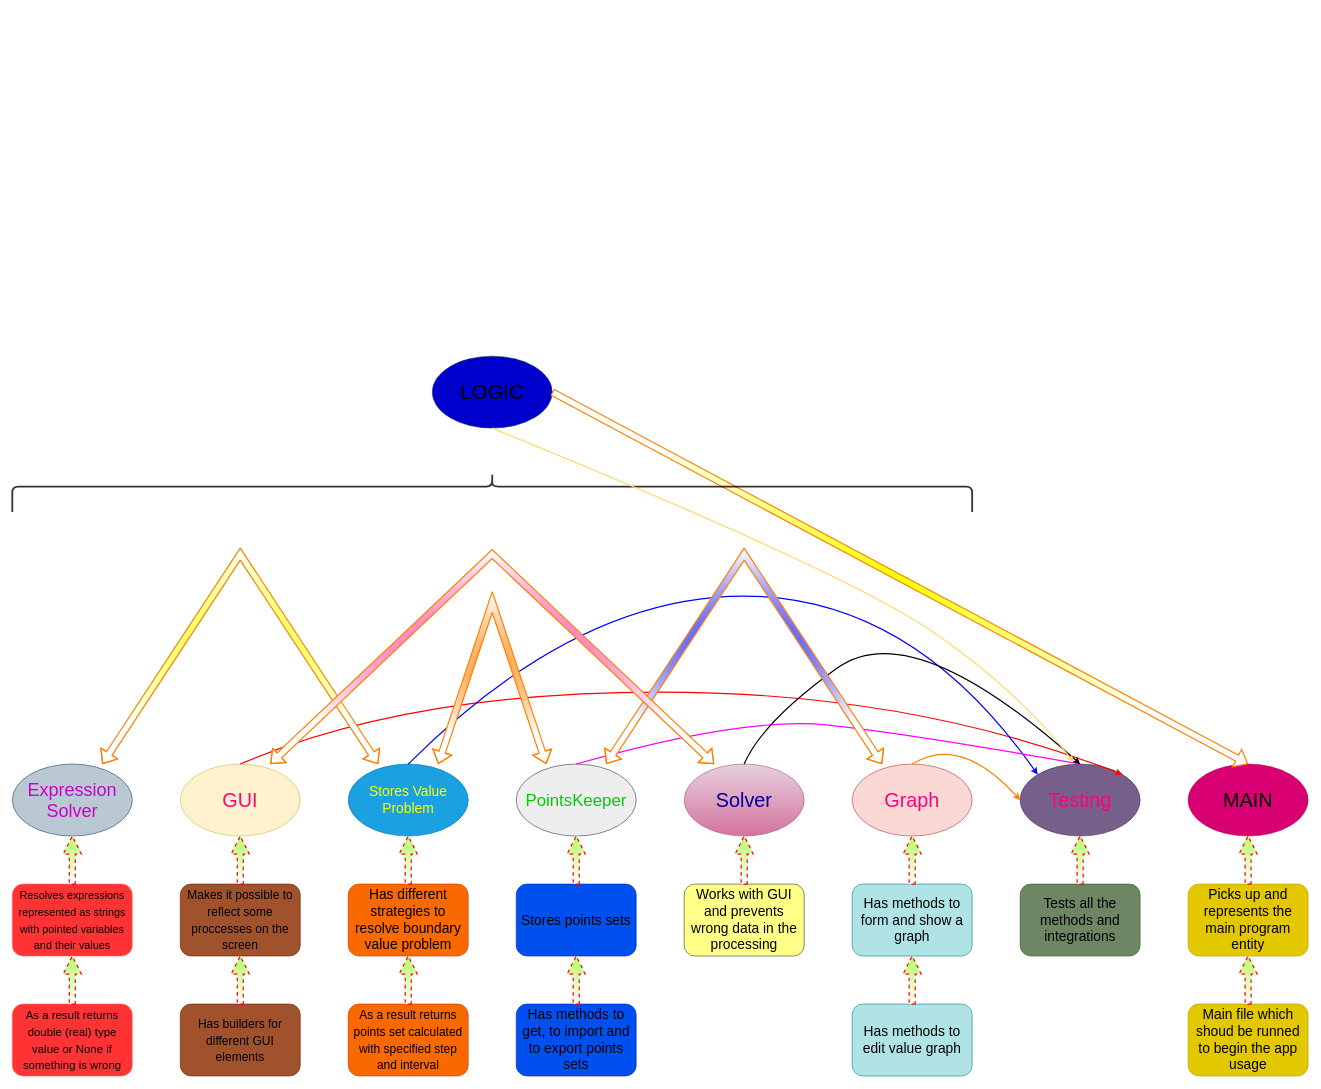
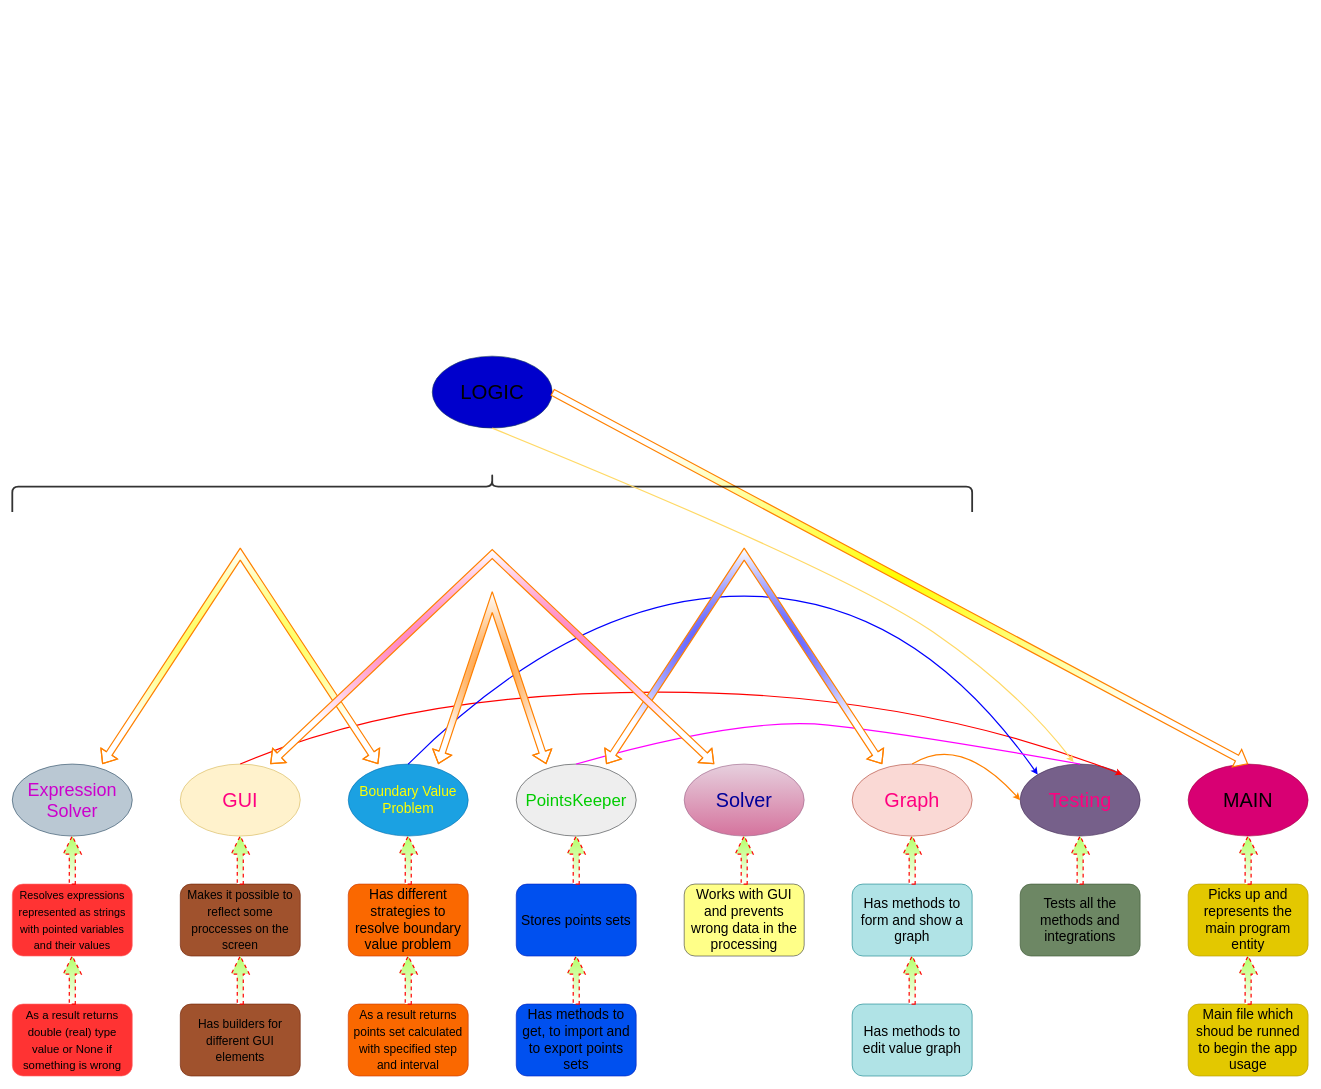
(823, 679) -> none
(408, 800) -> (408, 800)
